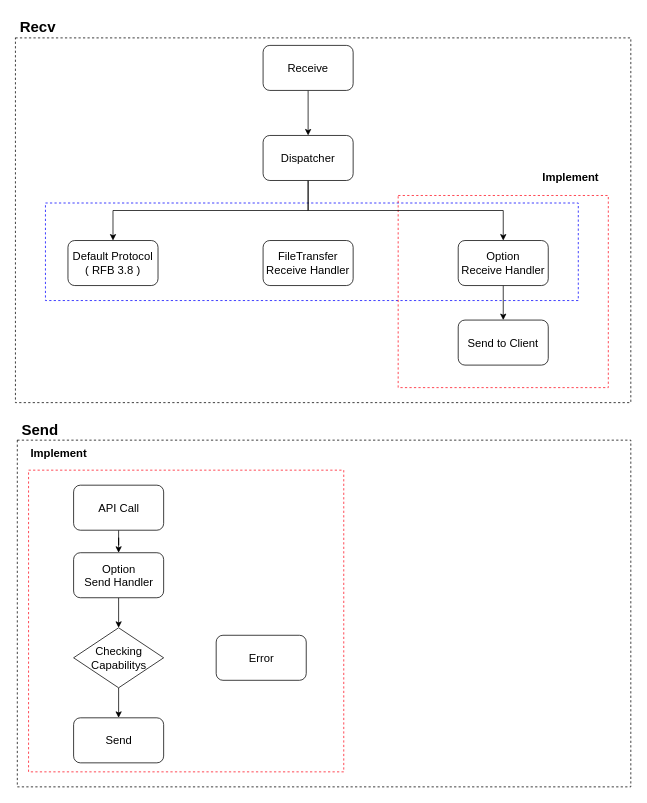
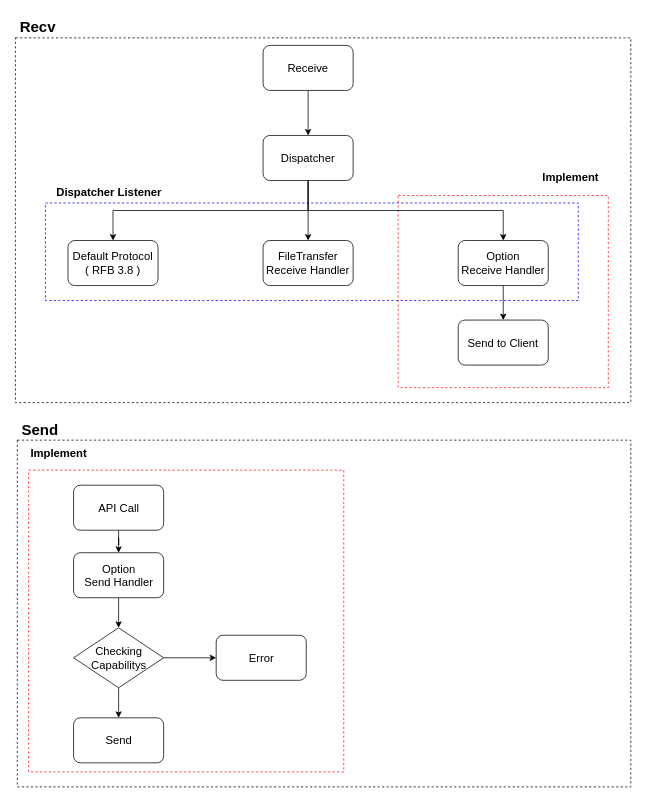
none -> (109, 192)
none -> (308, 234)
none -> (187, 657)
